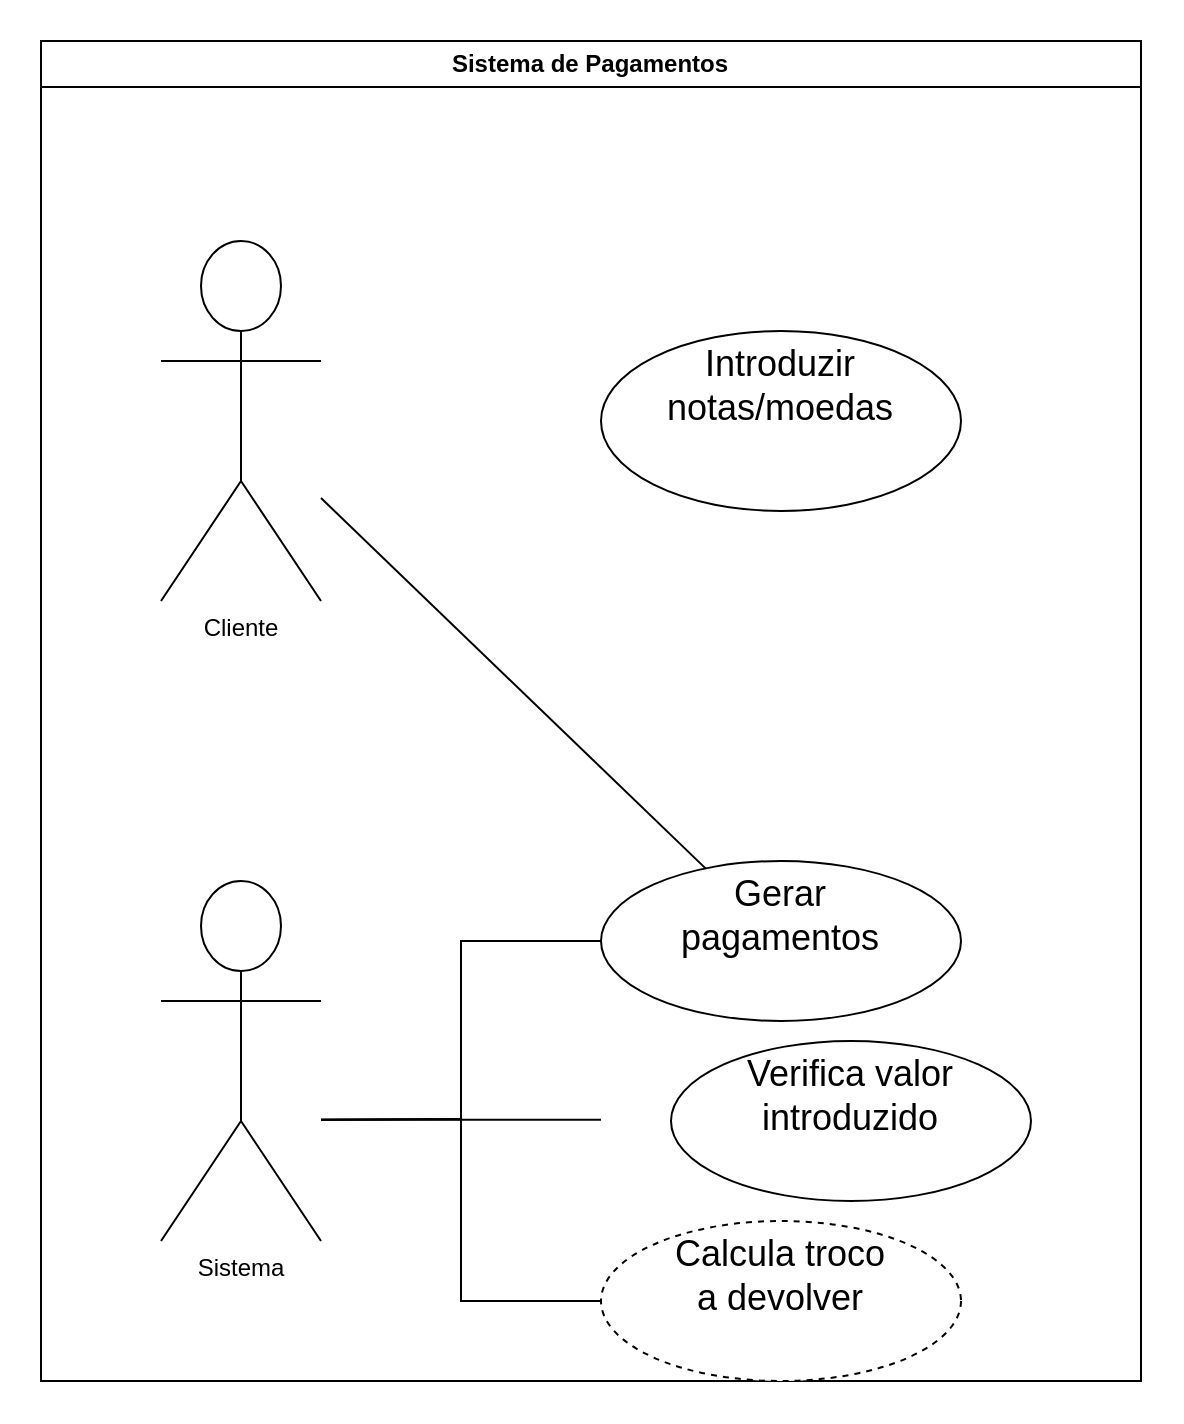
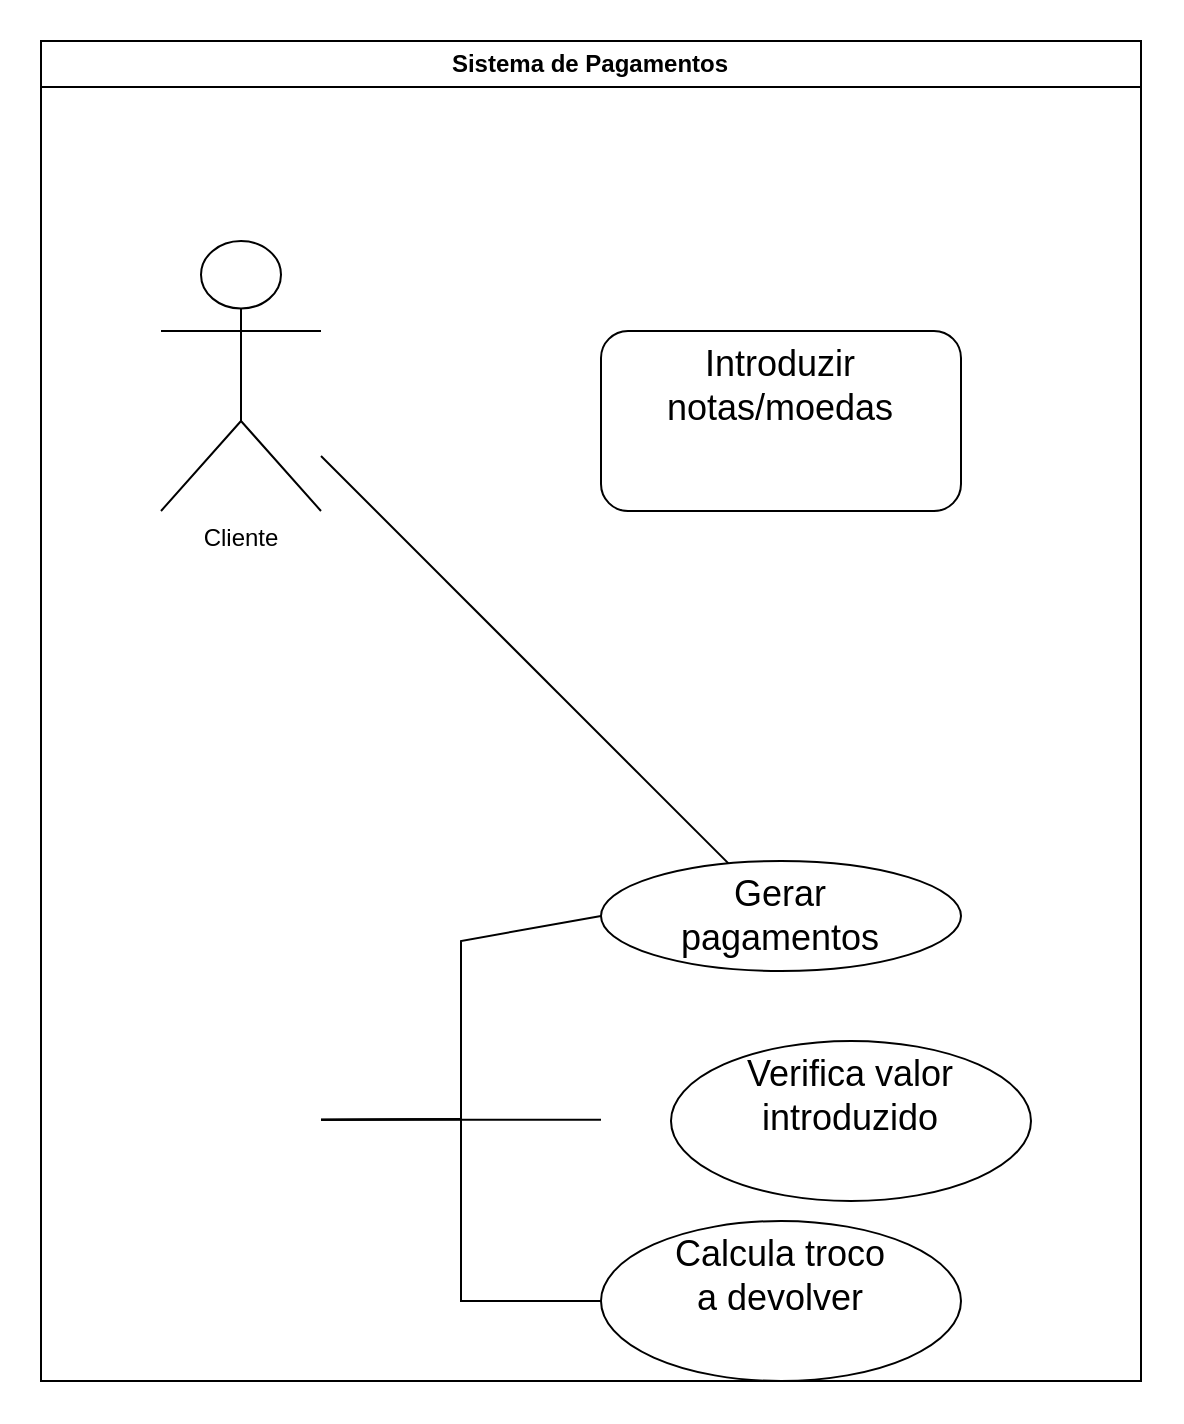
(241, 421) -> (241, 376)
(781, 421) -> (781, 421)
(781, 941) -> (781, 916)
(241, 1061) -> none
(781, 1301) -> (781, 1301)
